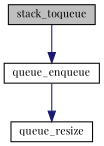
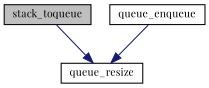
(52, 39) -> (71, 40)
